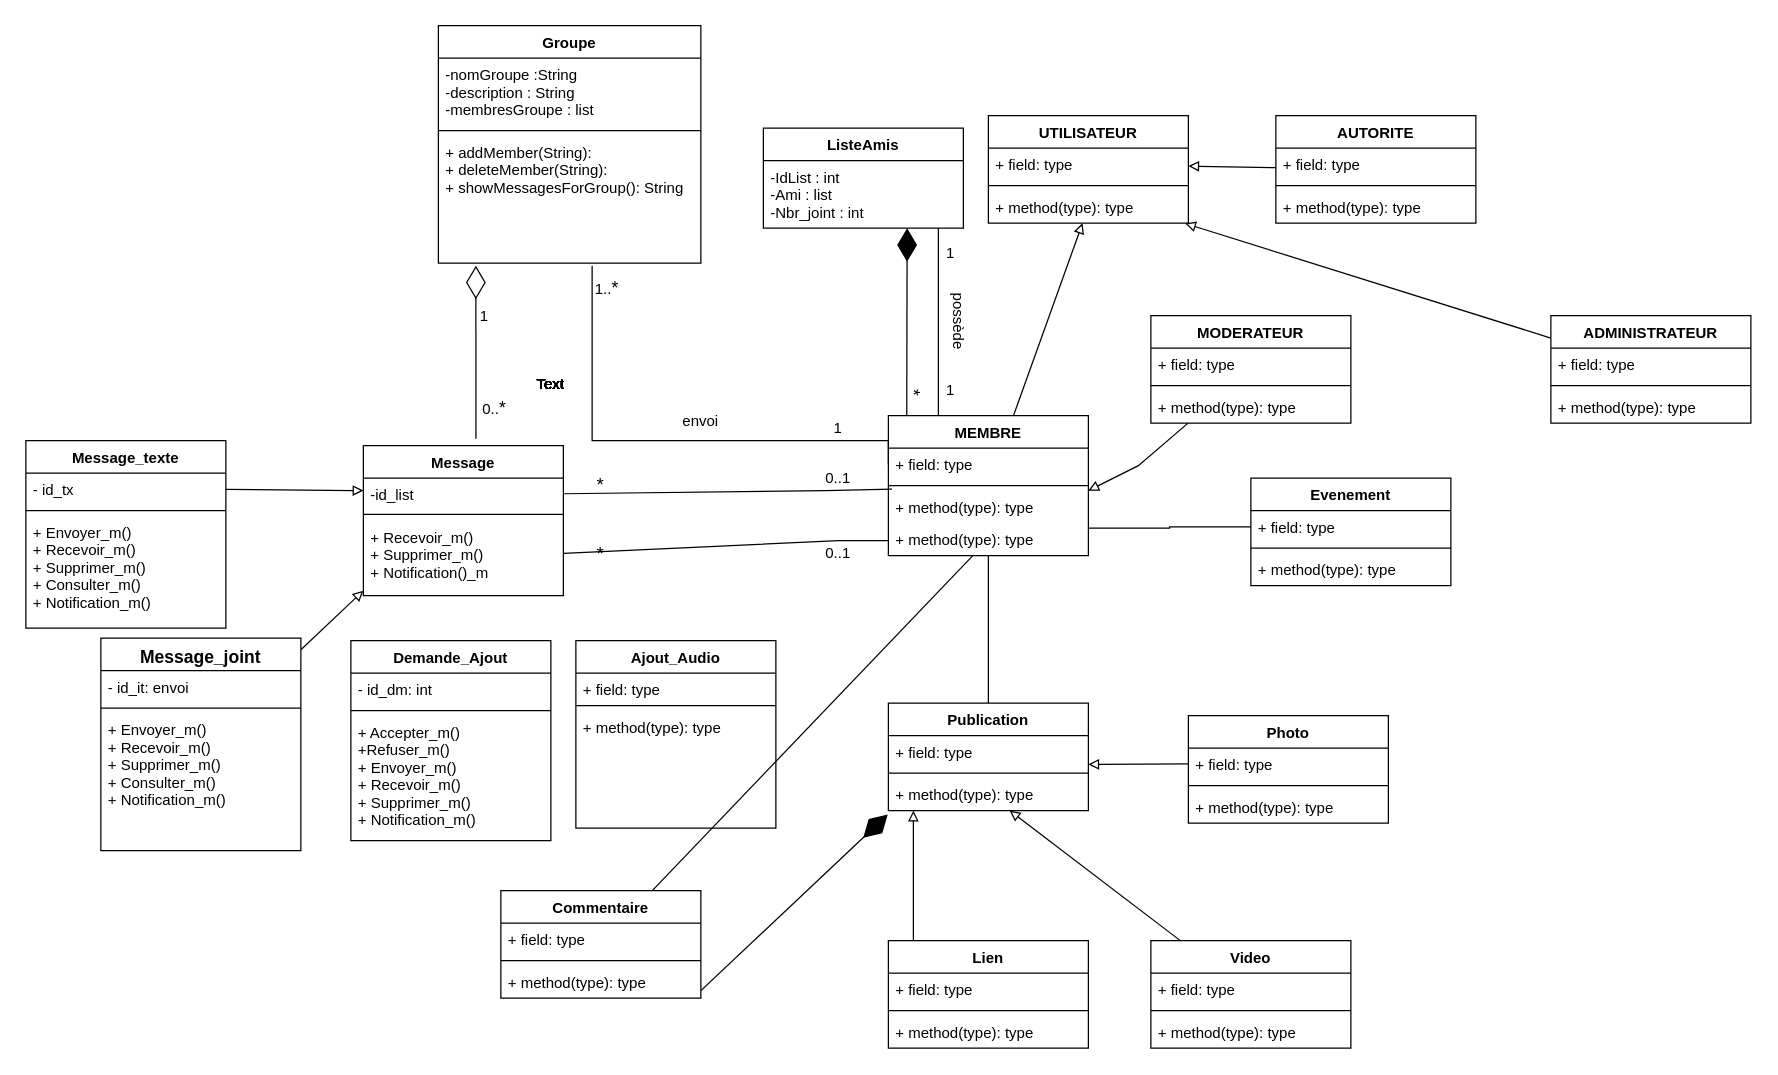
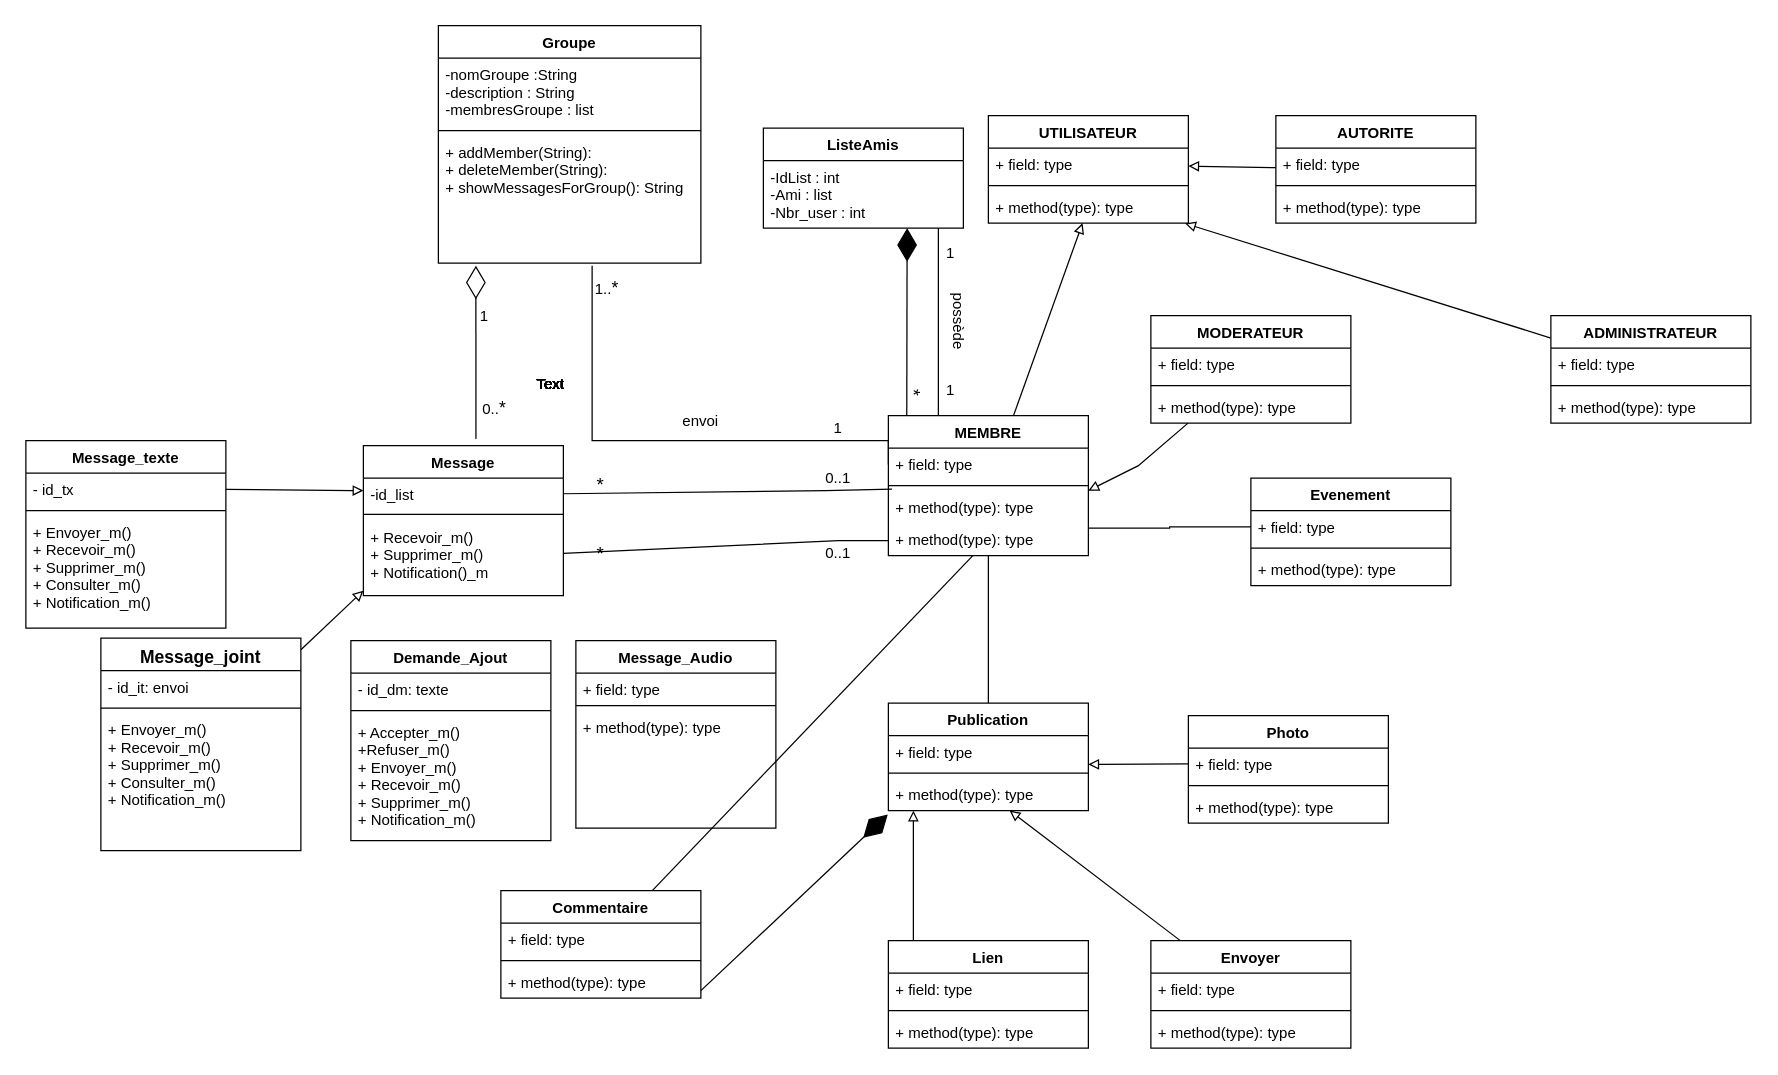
(815, 178) -> (815, 178)
(675, 658) -> (675, 658)
(398, 690) -> (409, 690)
(1250, 958) -> (1250, 958)
